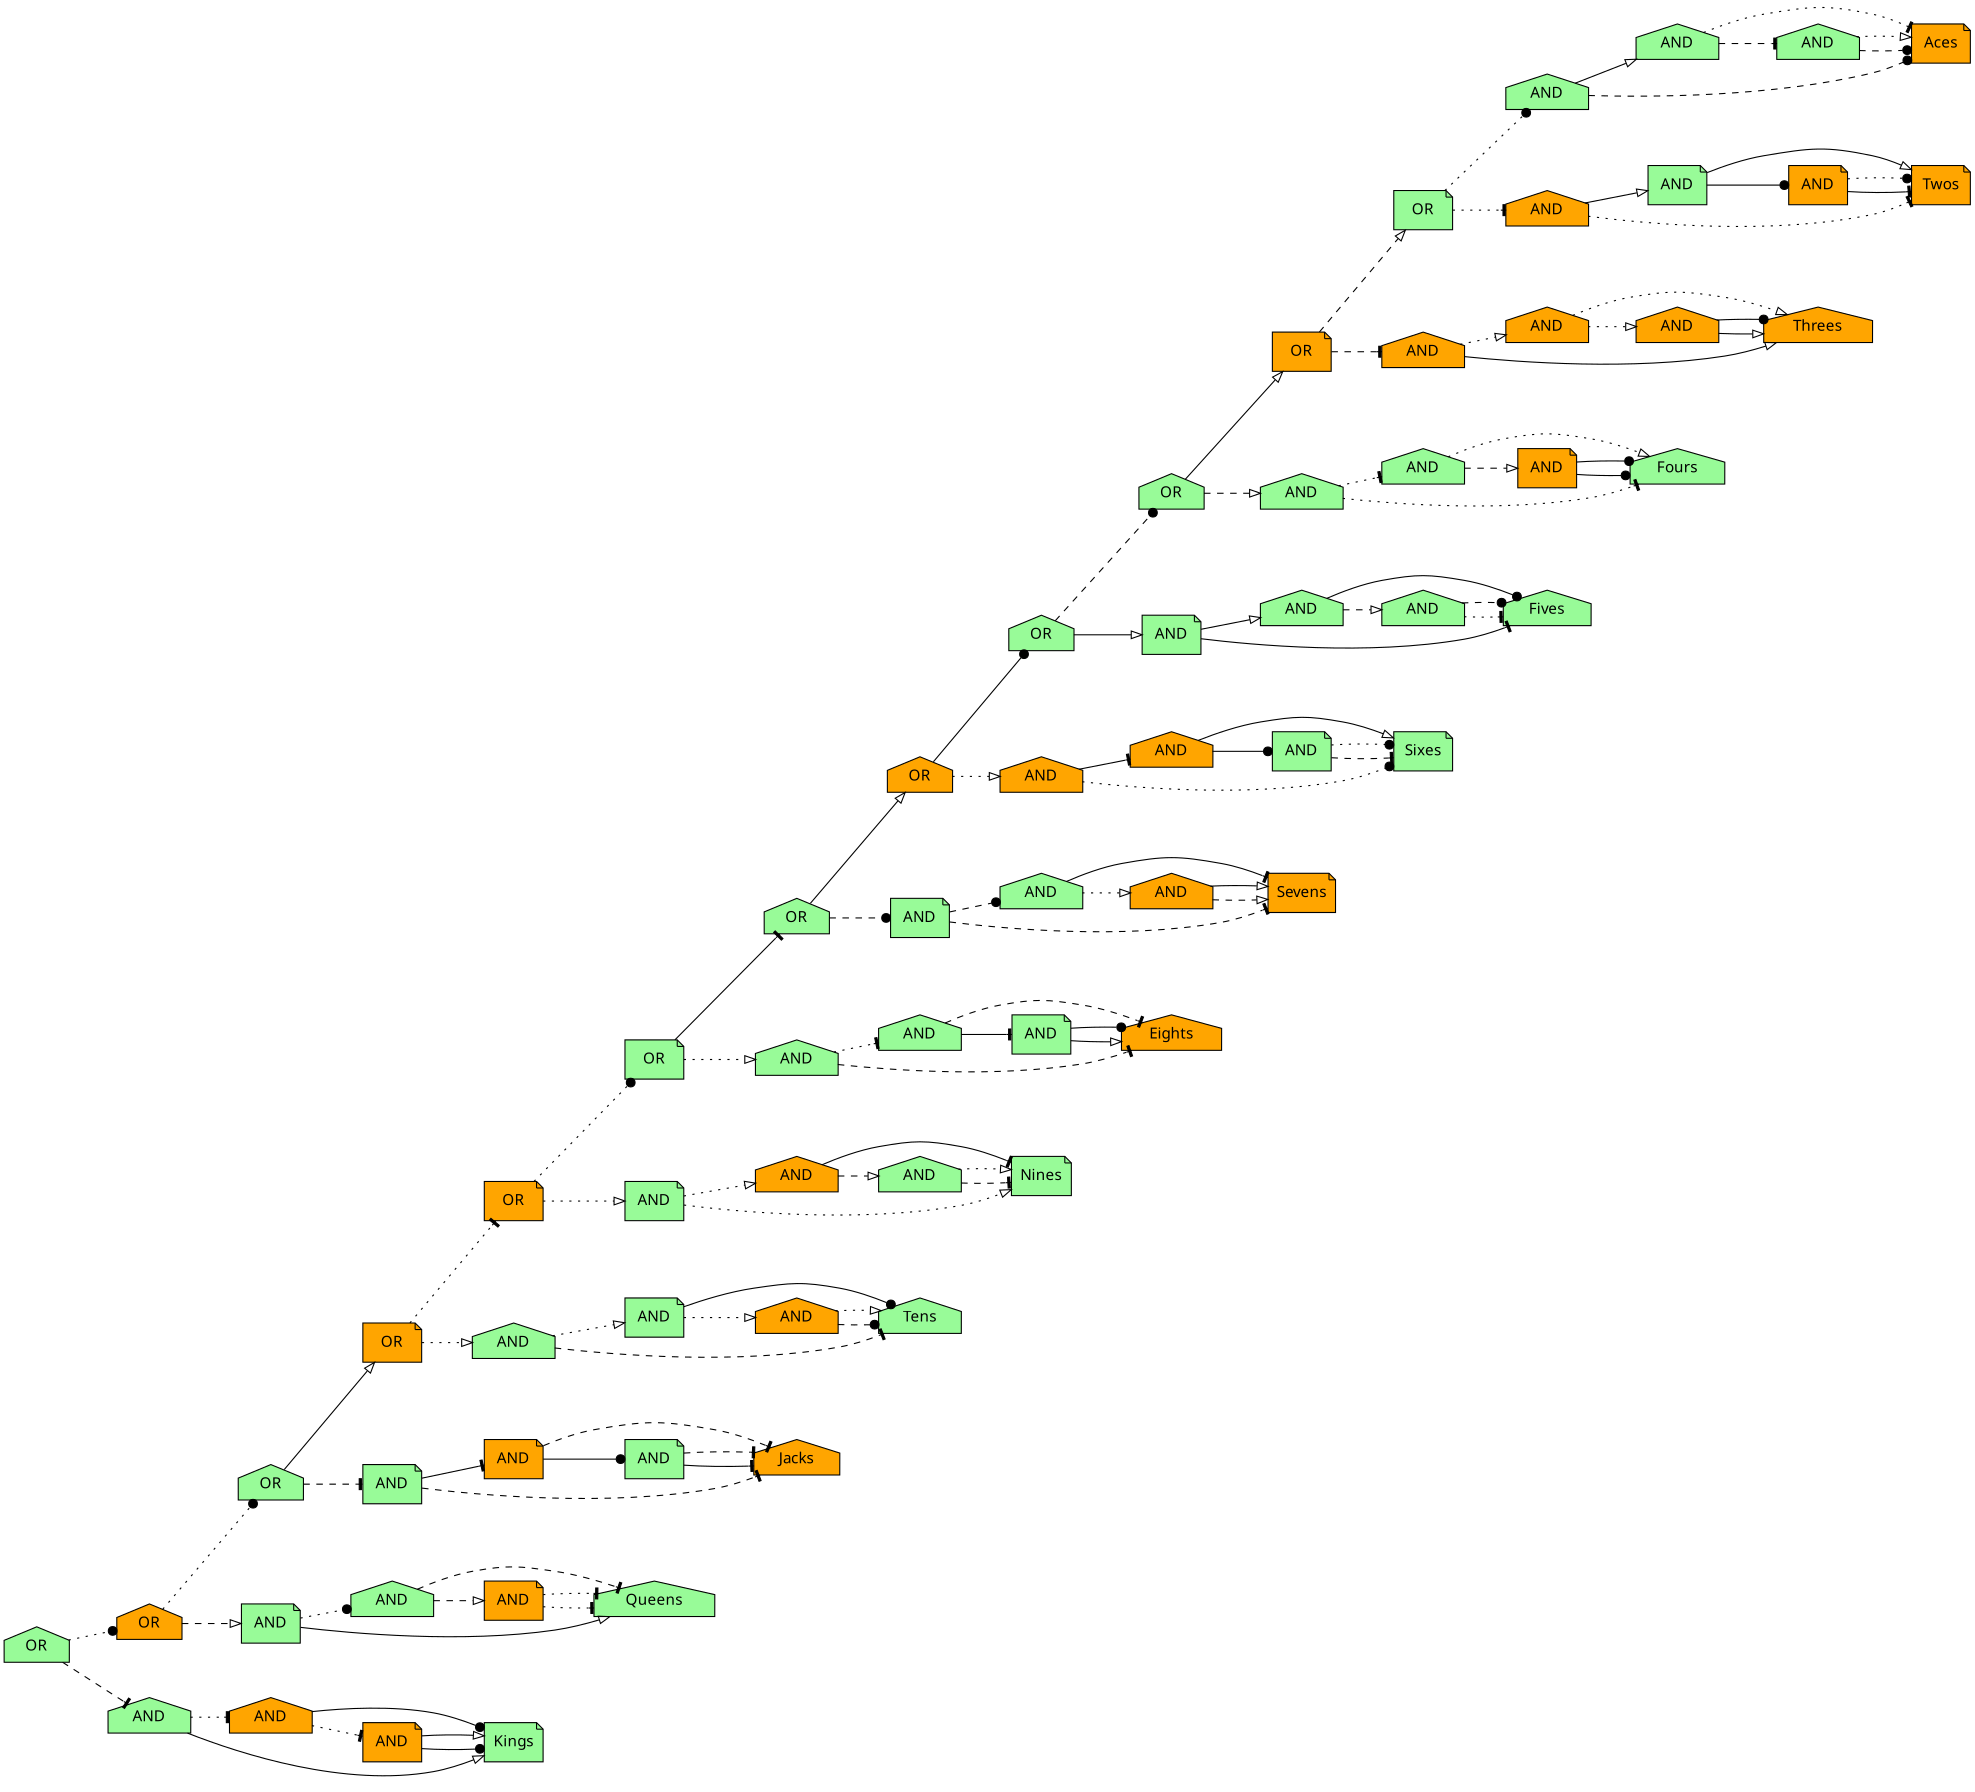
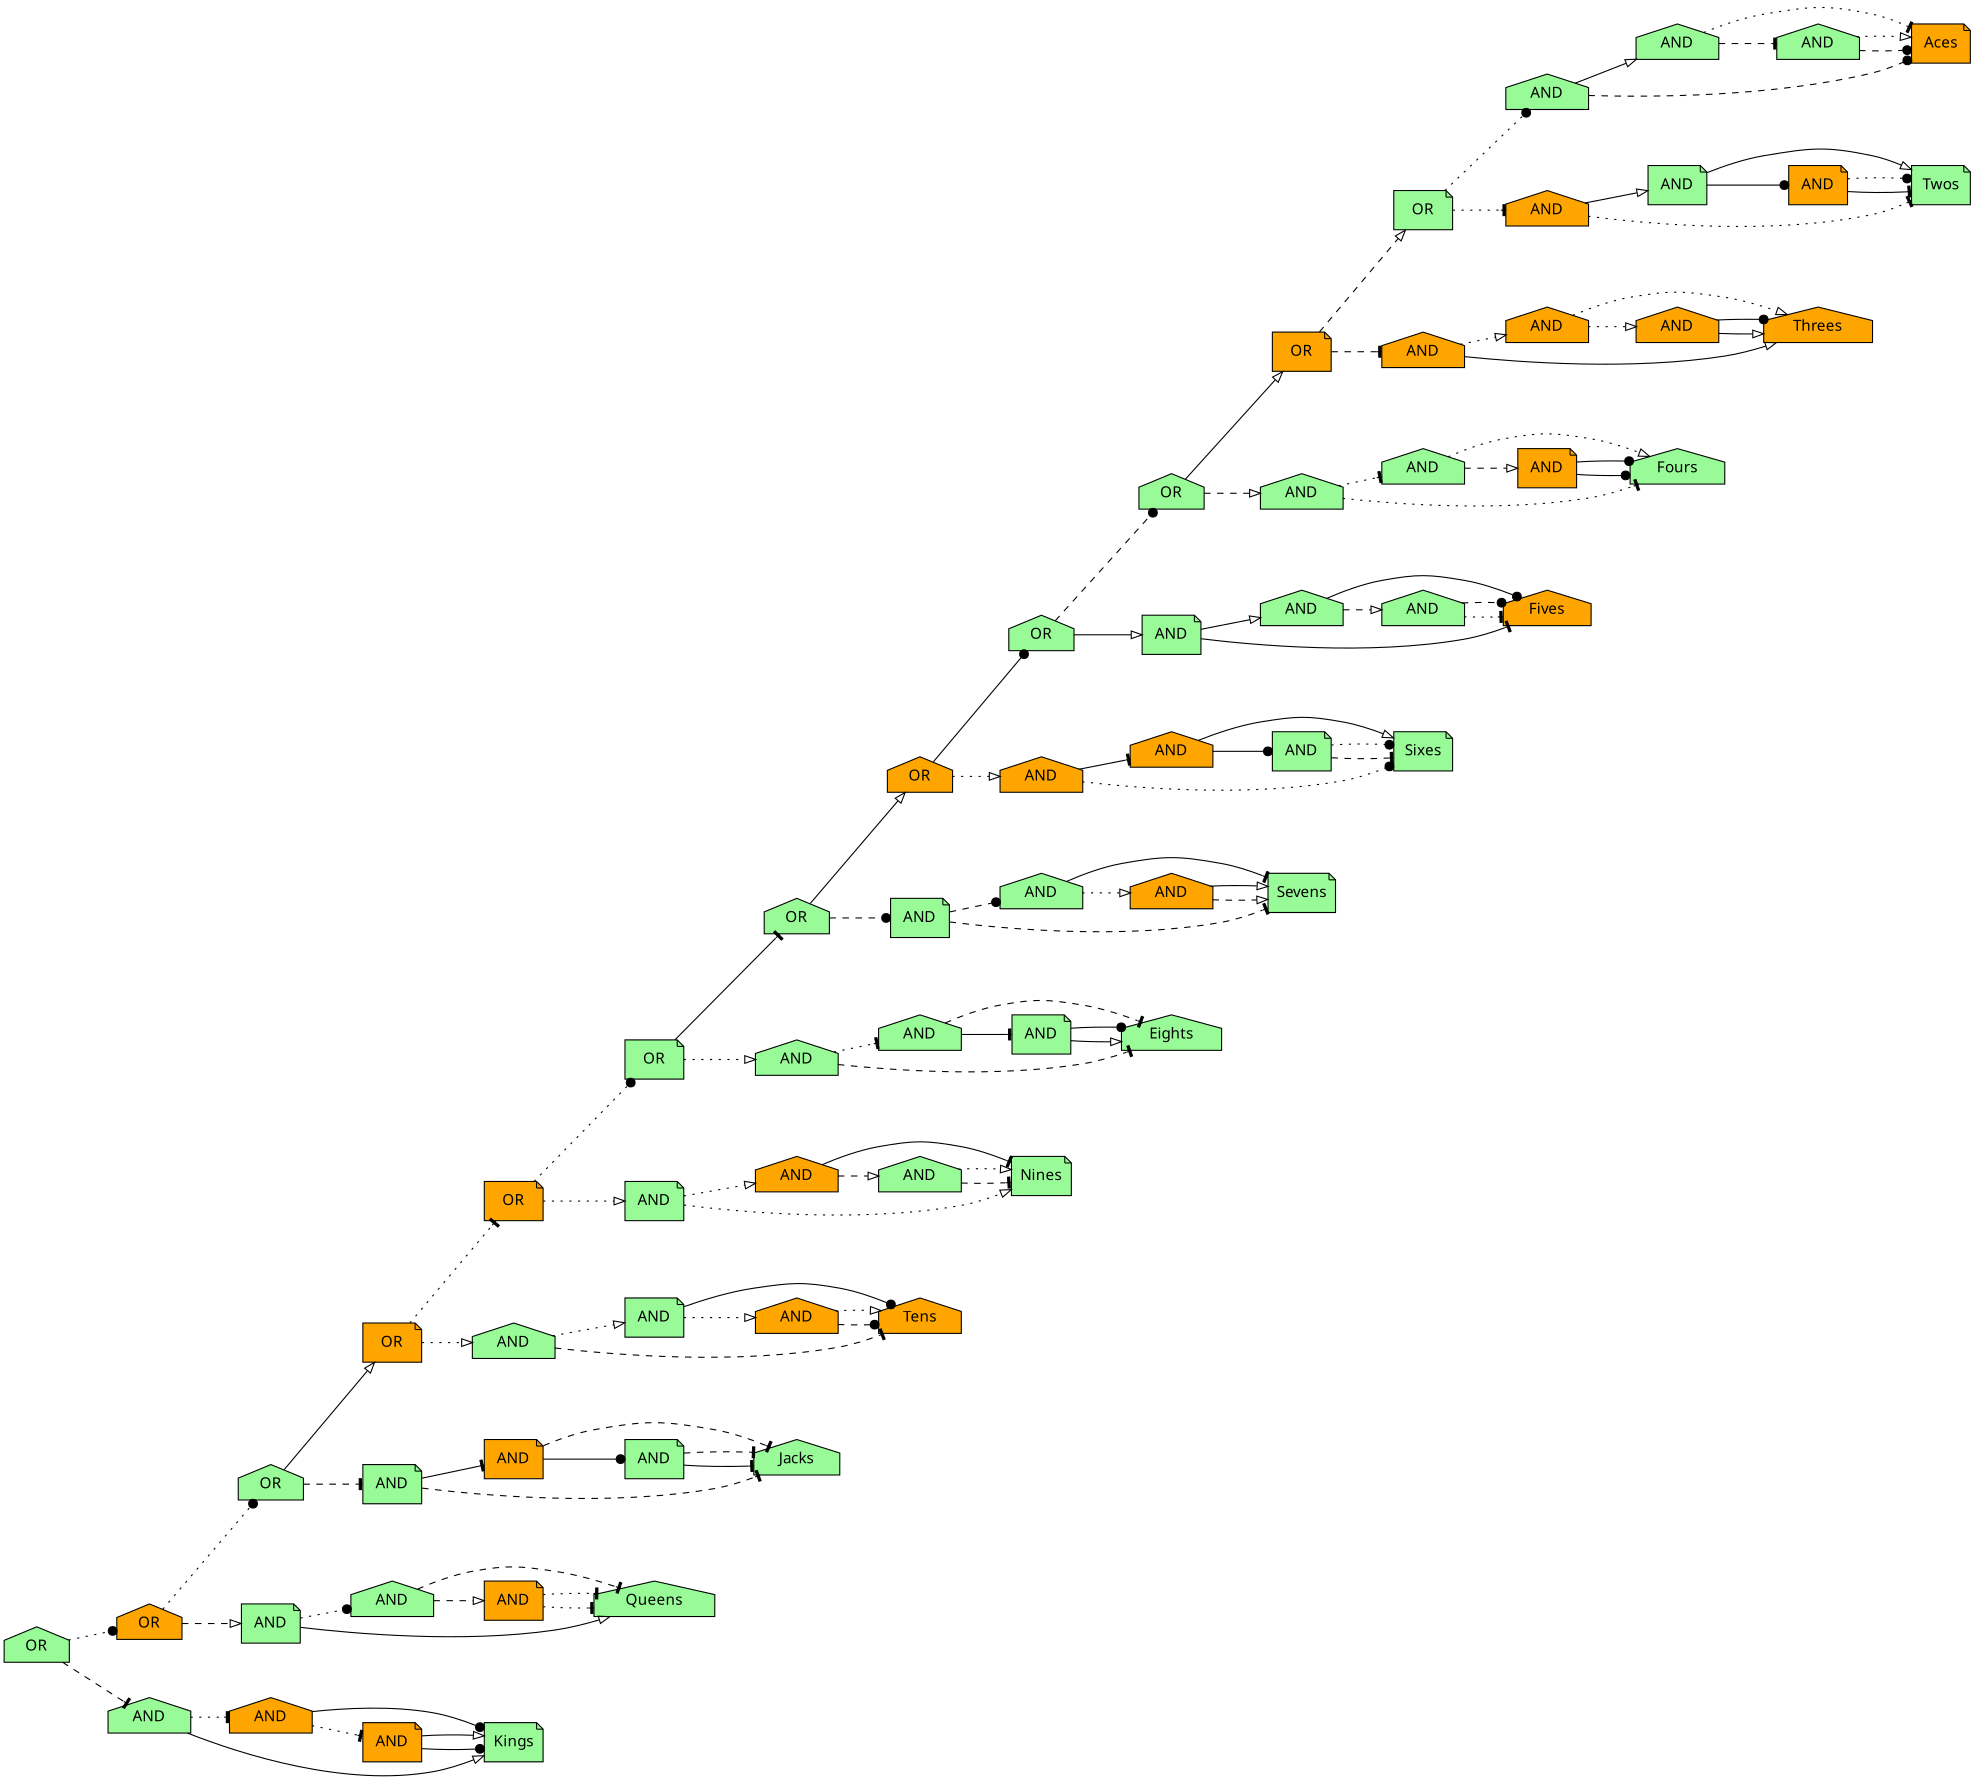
(1941, 185) -> (1941, 185)
(1547, 610) -> (1547, 610)
(1302, 893) -> (1302, 893)
(1172, 1034) -> (1172, 1034)
(920, 1318) -> (920, 1318)
(797, 1459) -> (797, 1459)
